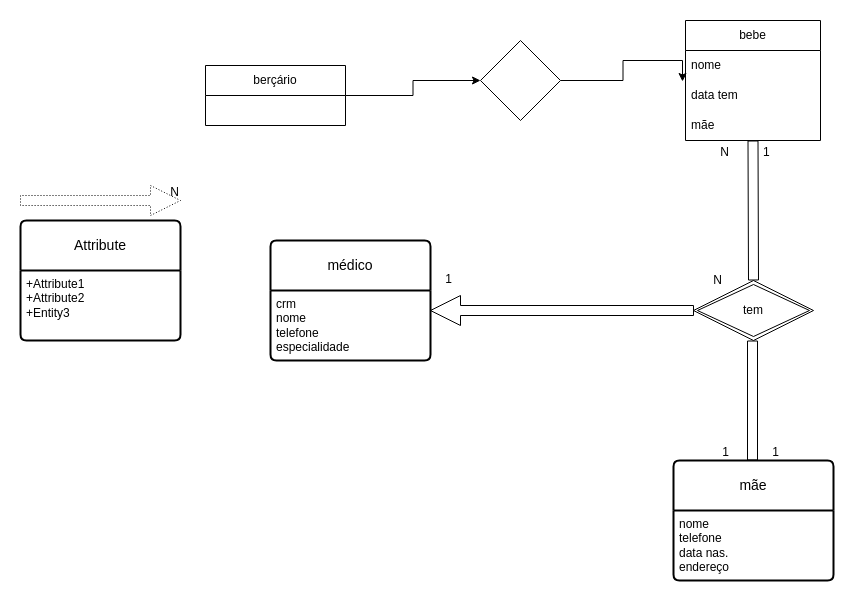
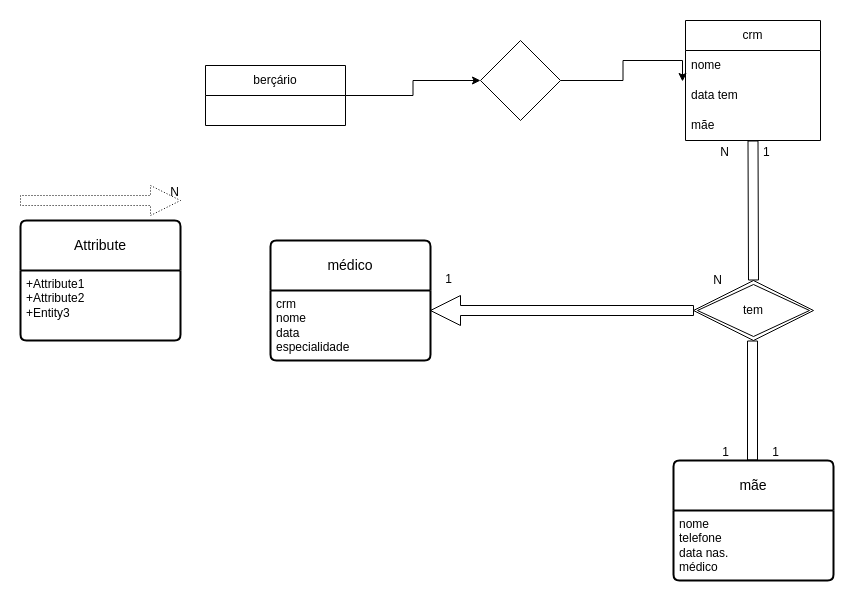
(753, 36) -> (753, 36)
(316, 326) -> (316, 326)
(707, 546) -> (707, 546)
